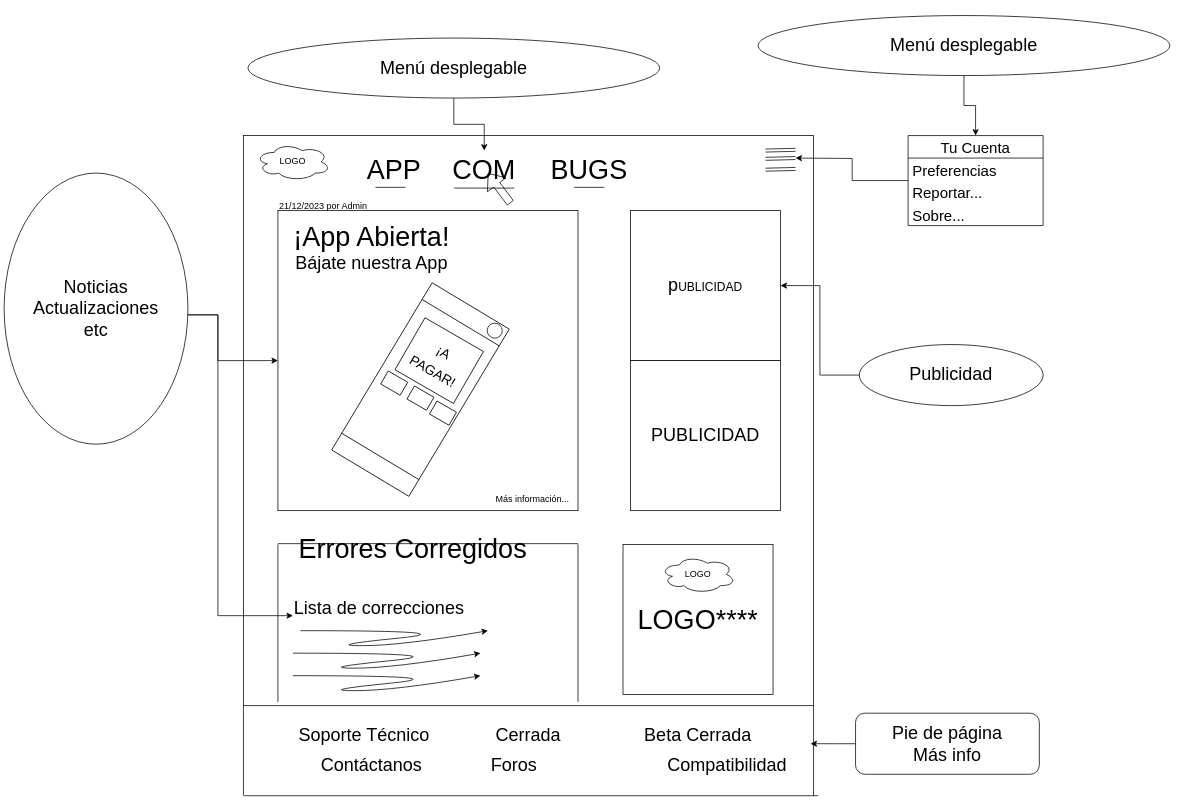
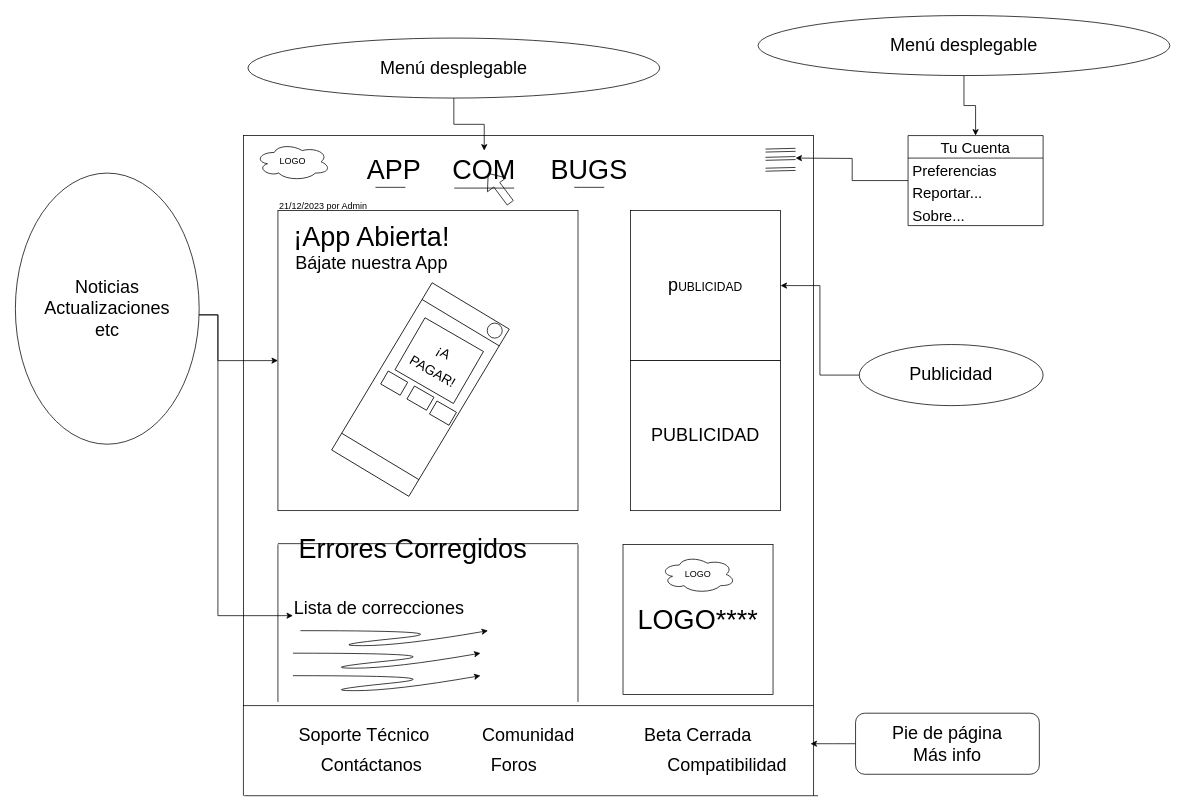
(96, 308) -> (107, 308)
(533, 499) -> none
(528, 735) -> (528, 735)
